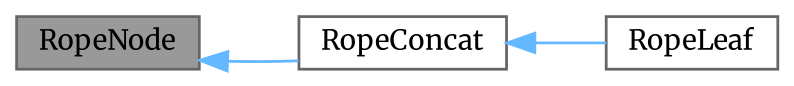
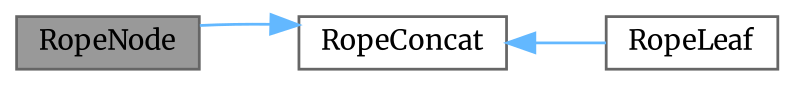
(263, 62) -> (235, 24)
